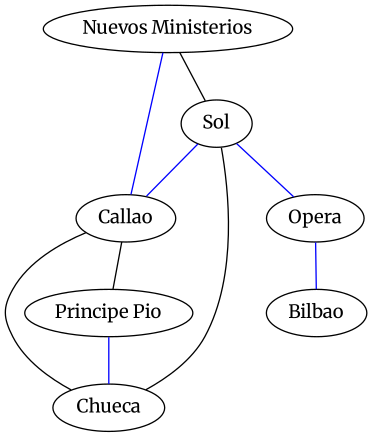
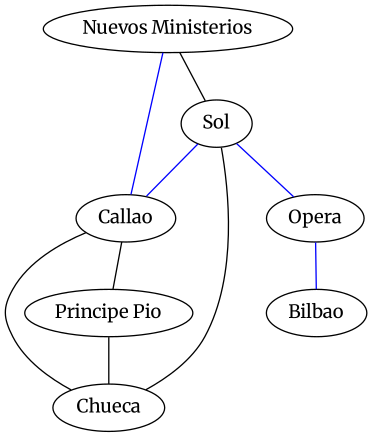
(109, 361) -> (109, 361)
